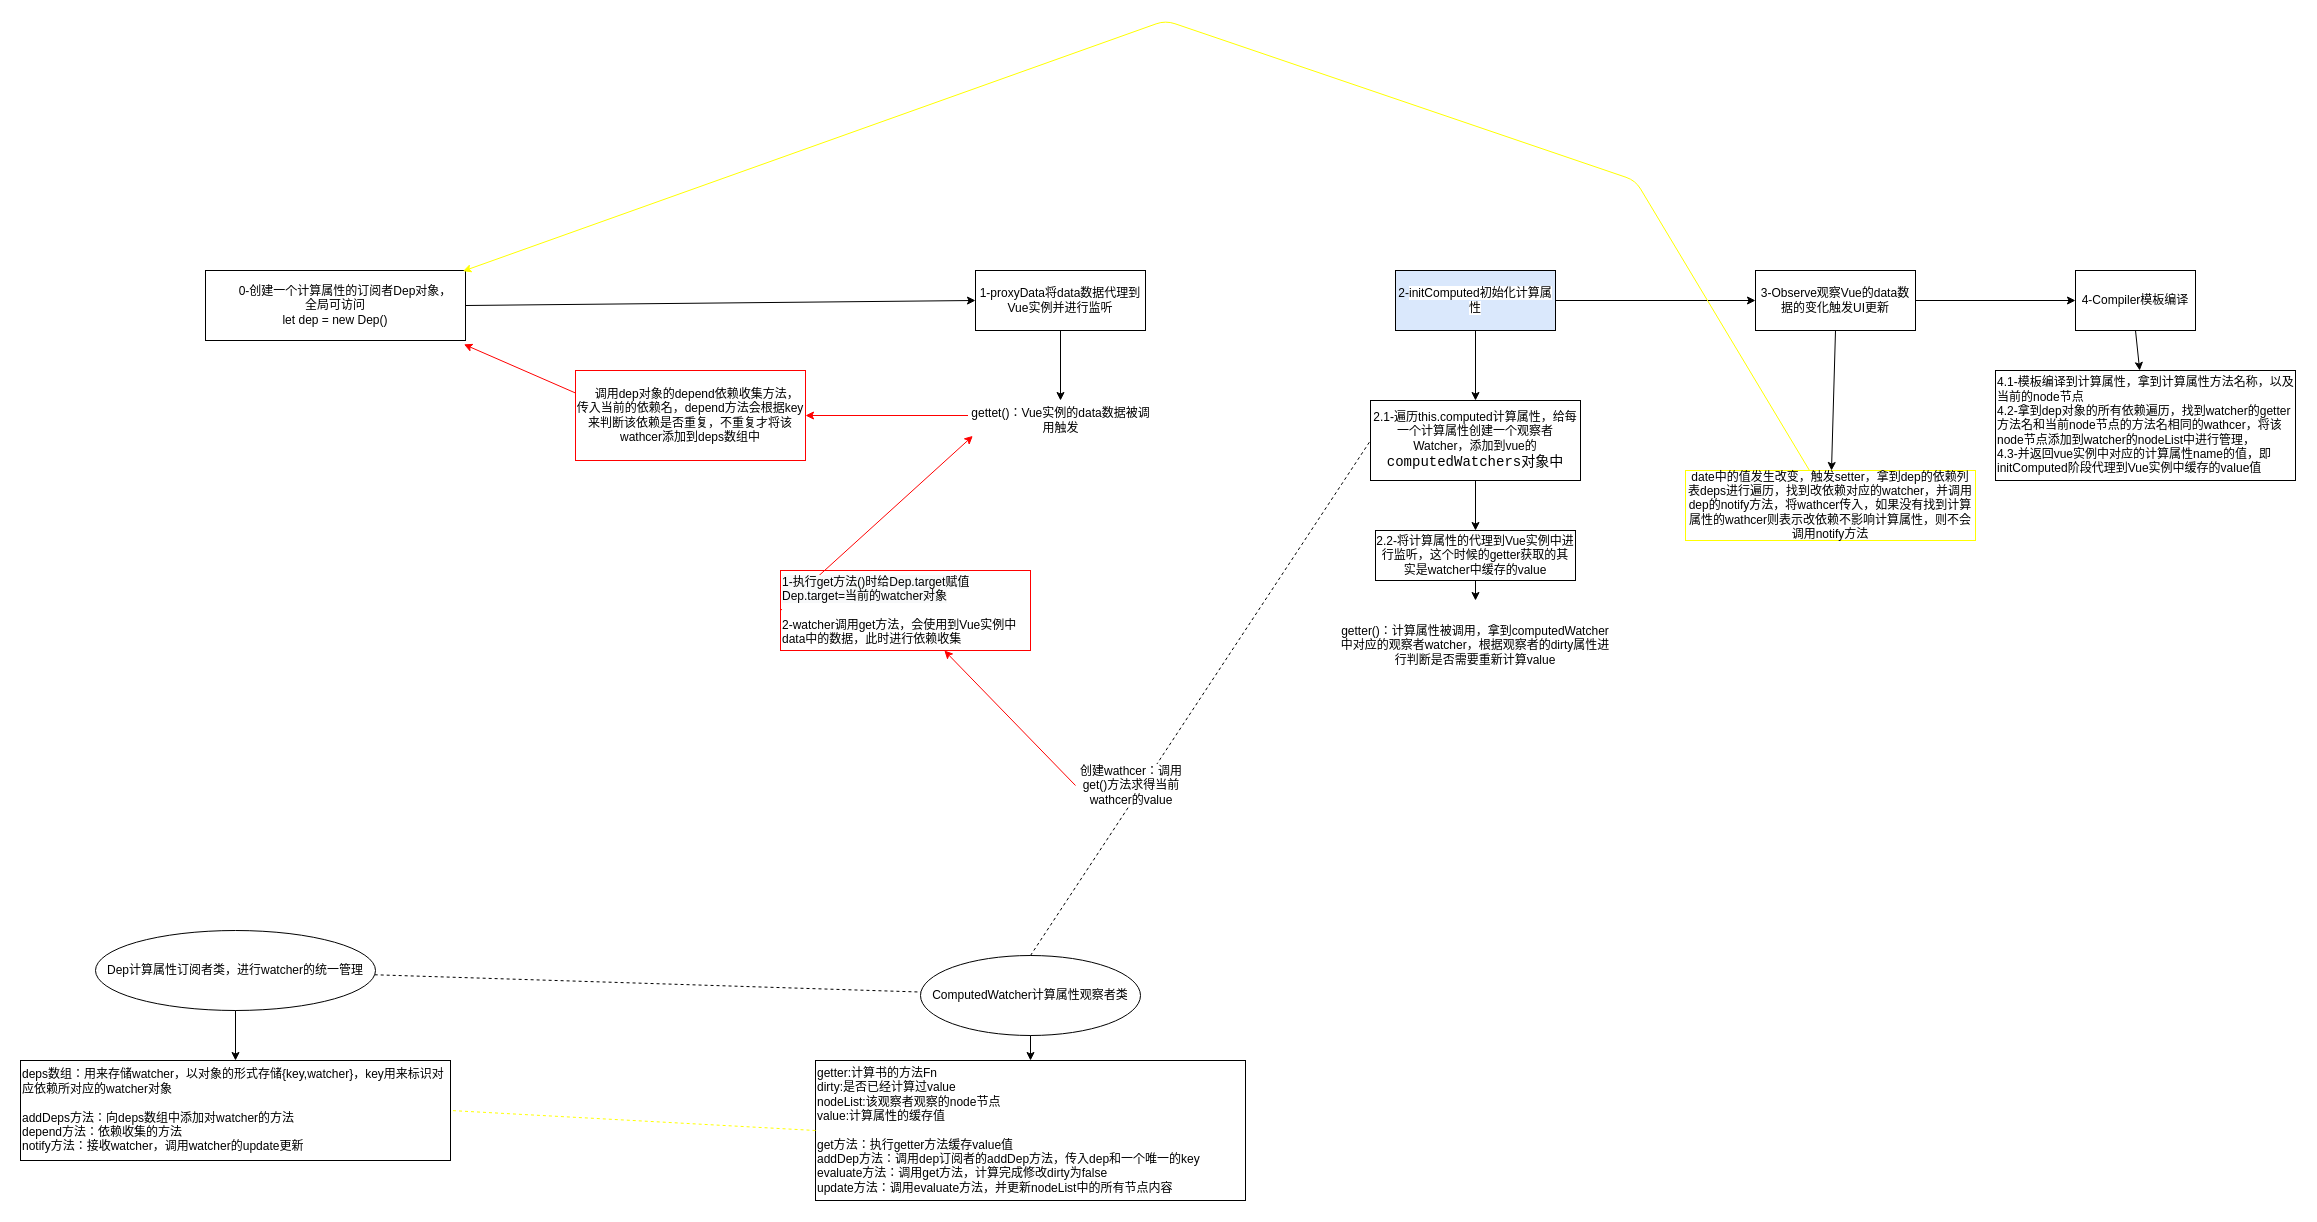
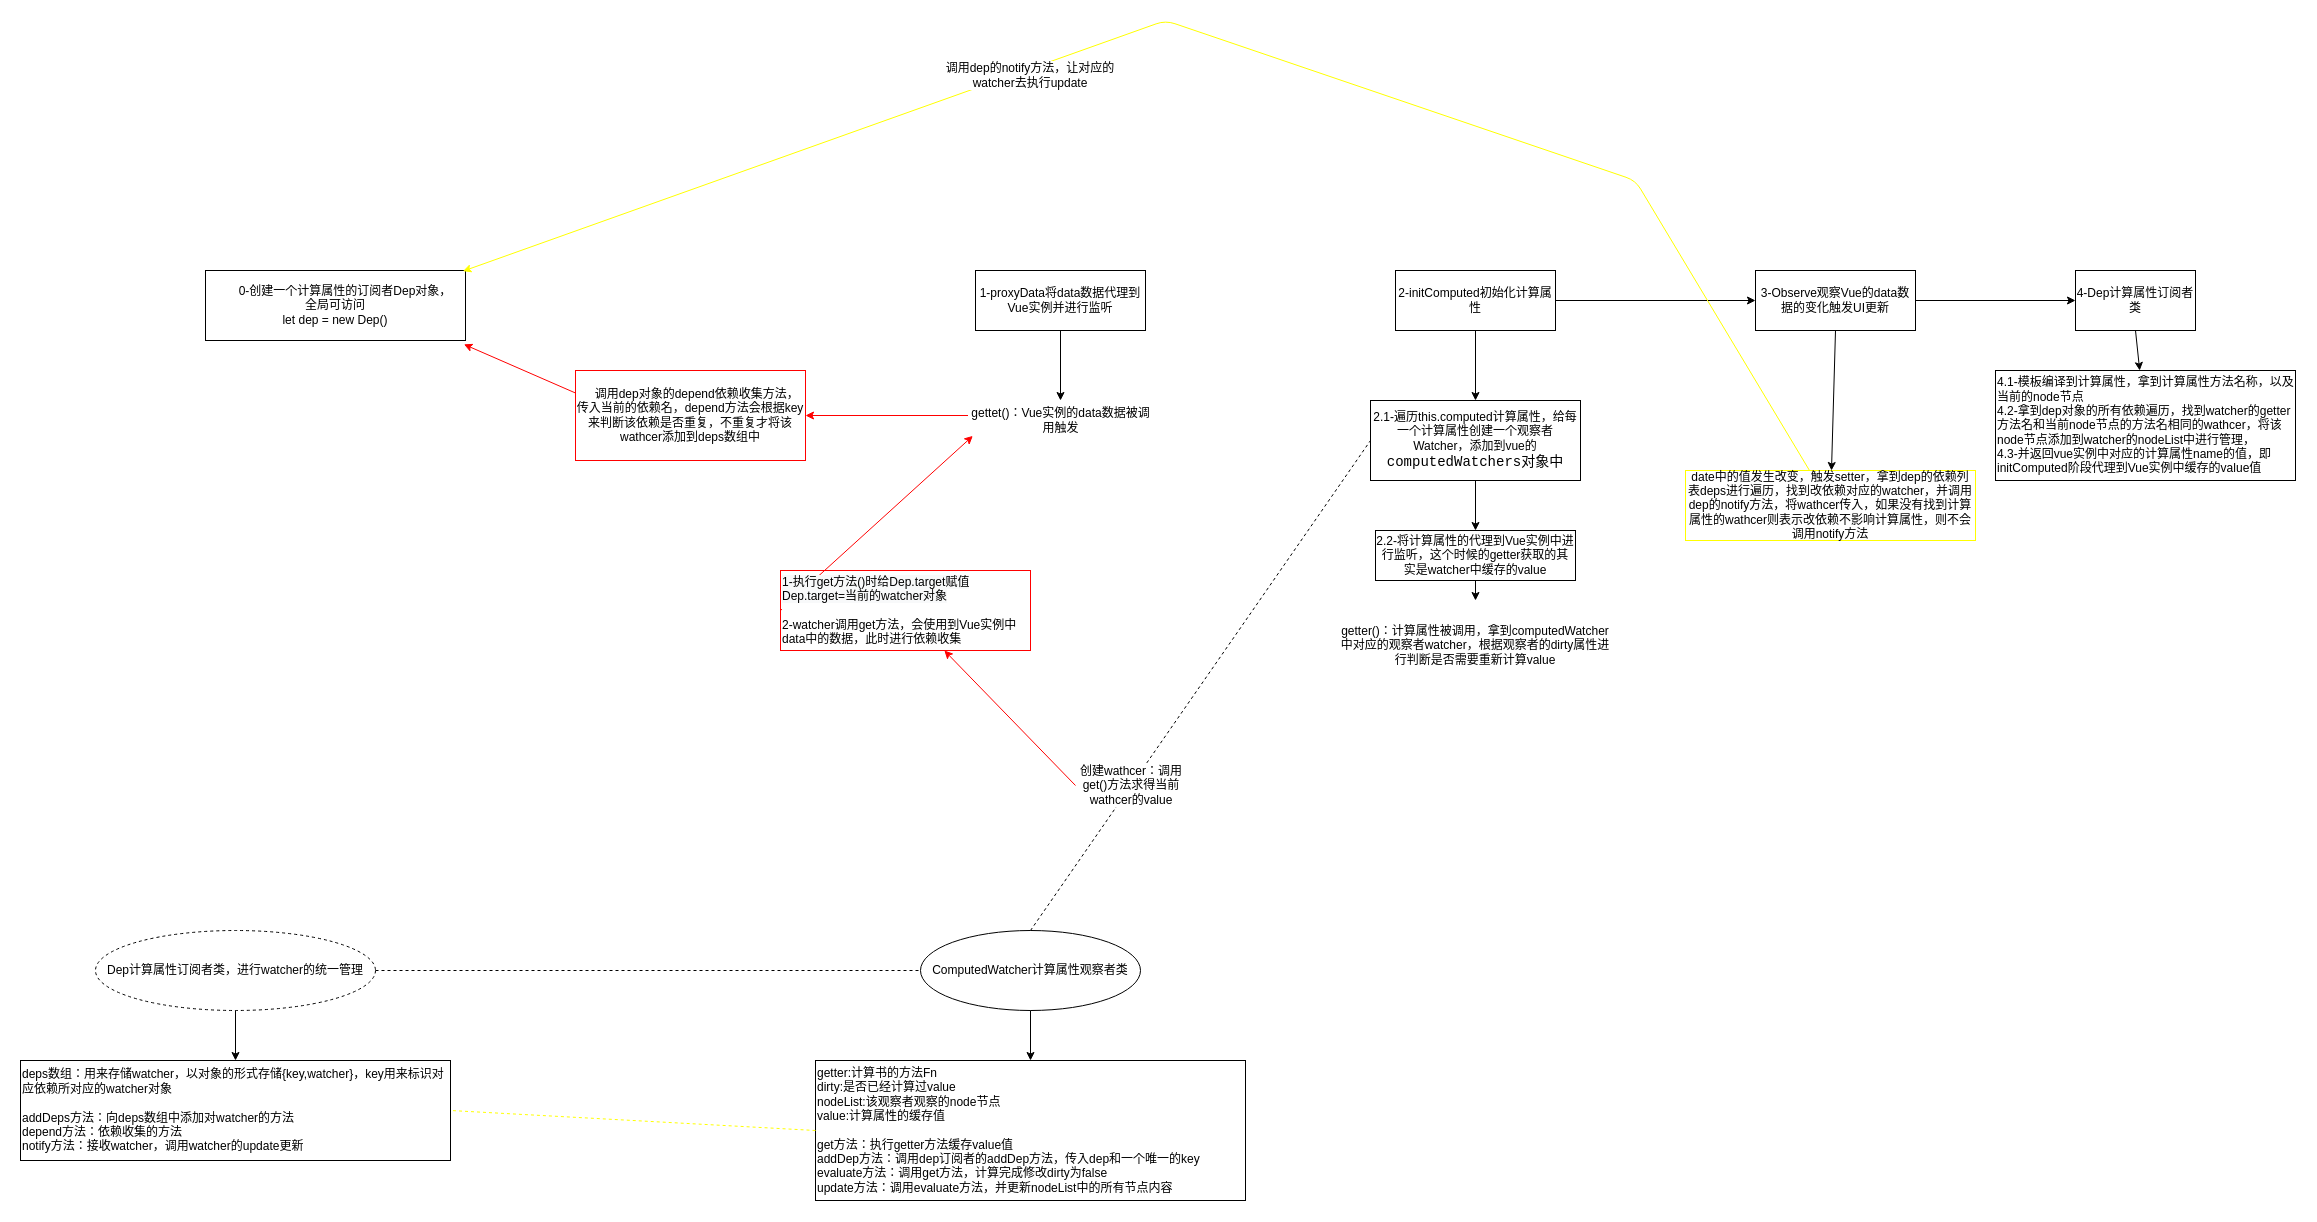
none -> (1031, 76)
(1476, 301) -> (1476, 301)
(2136, 301) -> (2136, 301)
(717, 303) -> none
(236, 971) -> (236, 971)
(1031, 996) -> (1031, 971)
